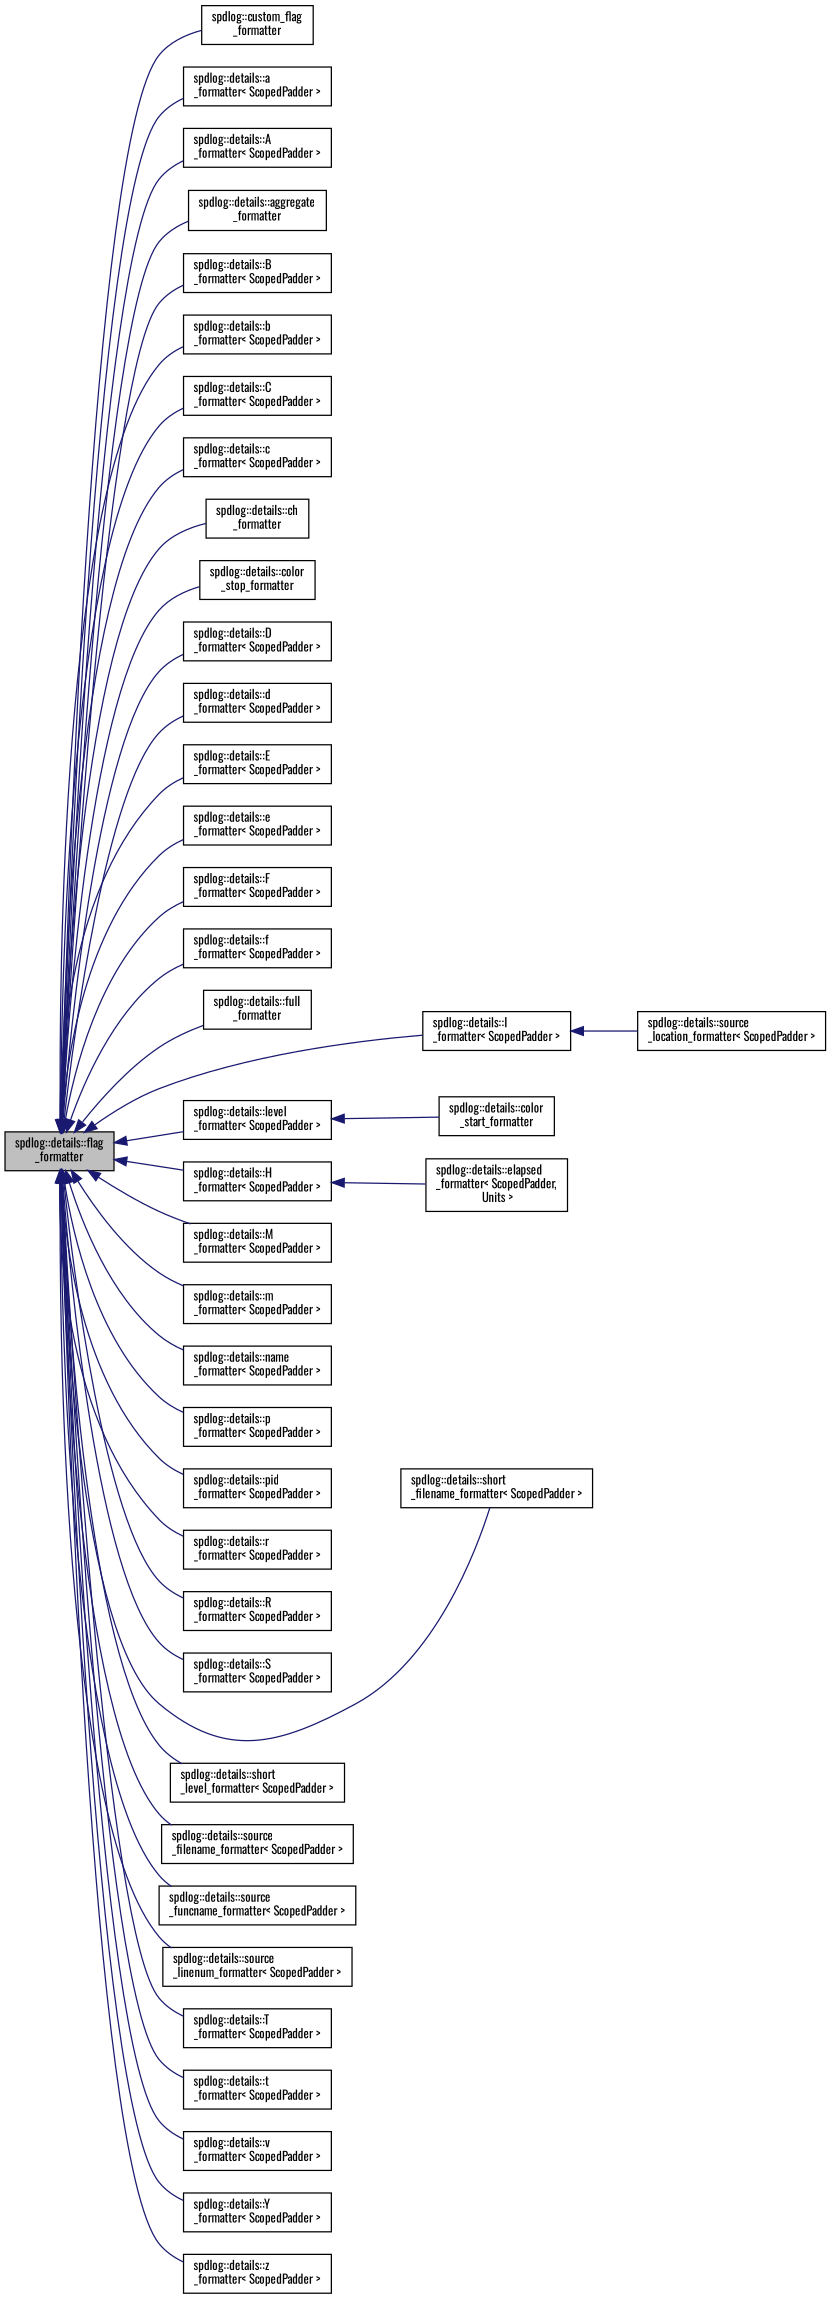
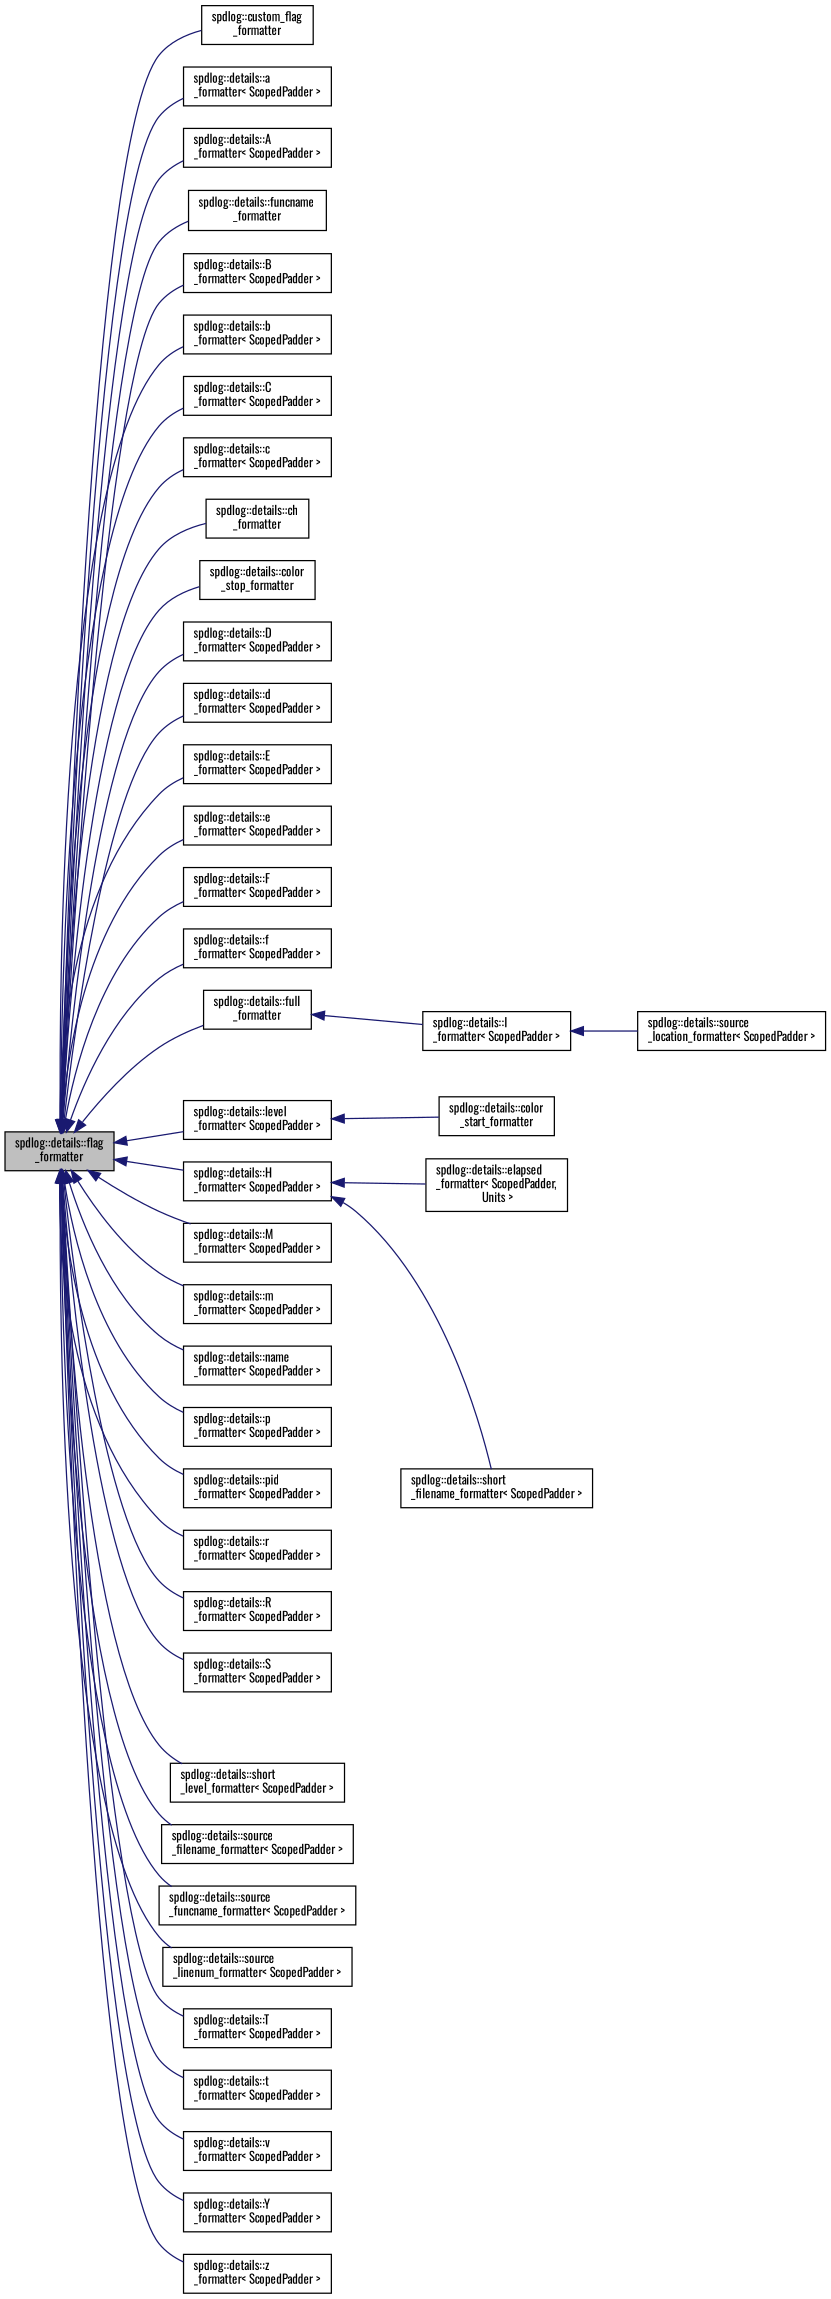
(257, 210) -> (257, 210)
(253, 1061) -> (374, 1020)
(135, 1671) -> (439, 1323)
